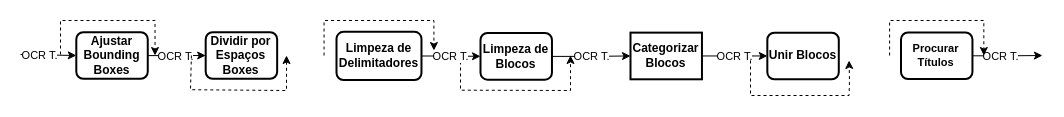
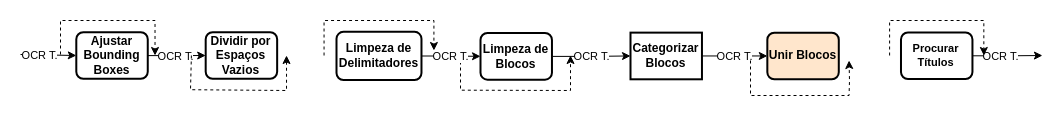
(241, 56) -> (241, 56)
(803, 56) -> (803, 56)
